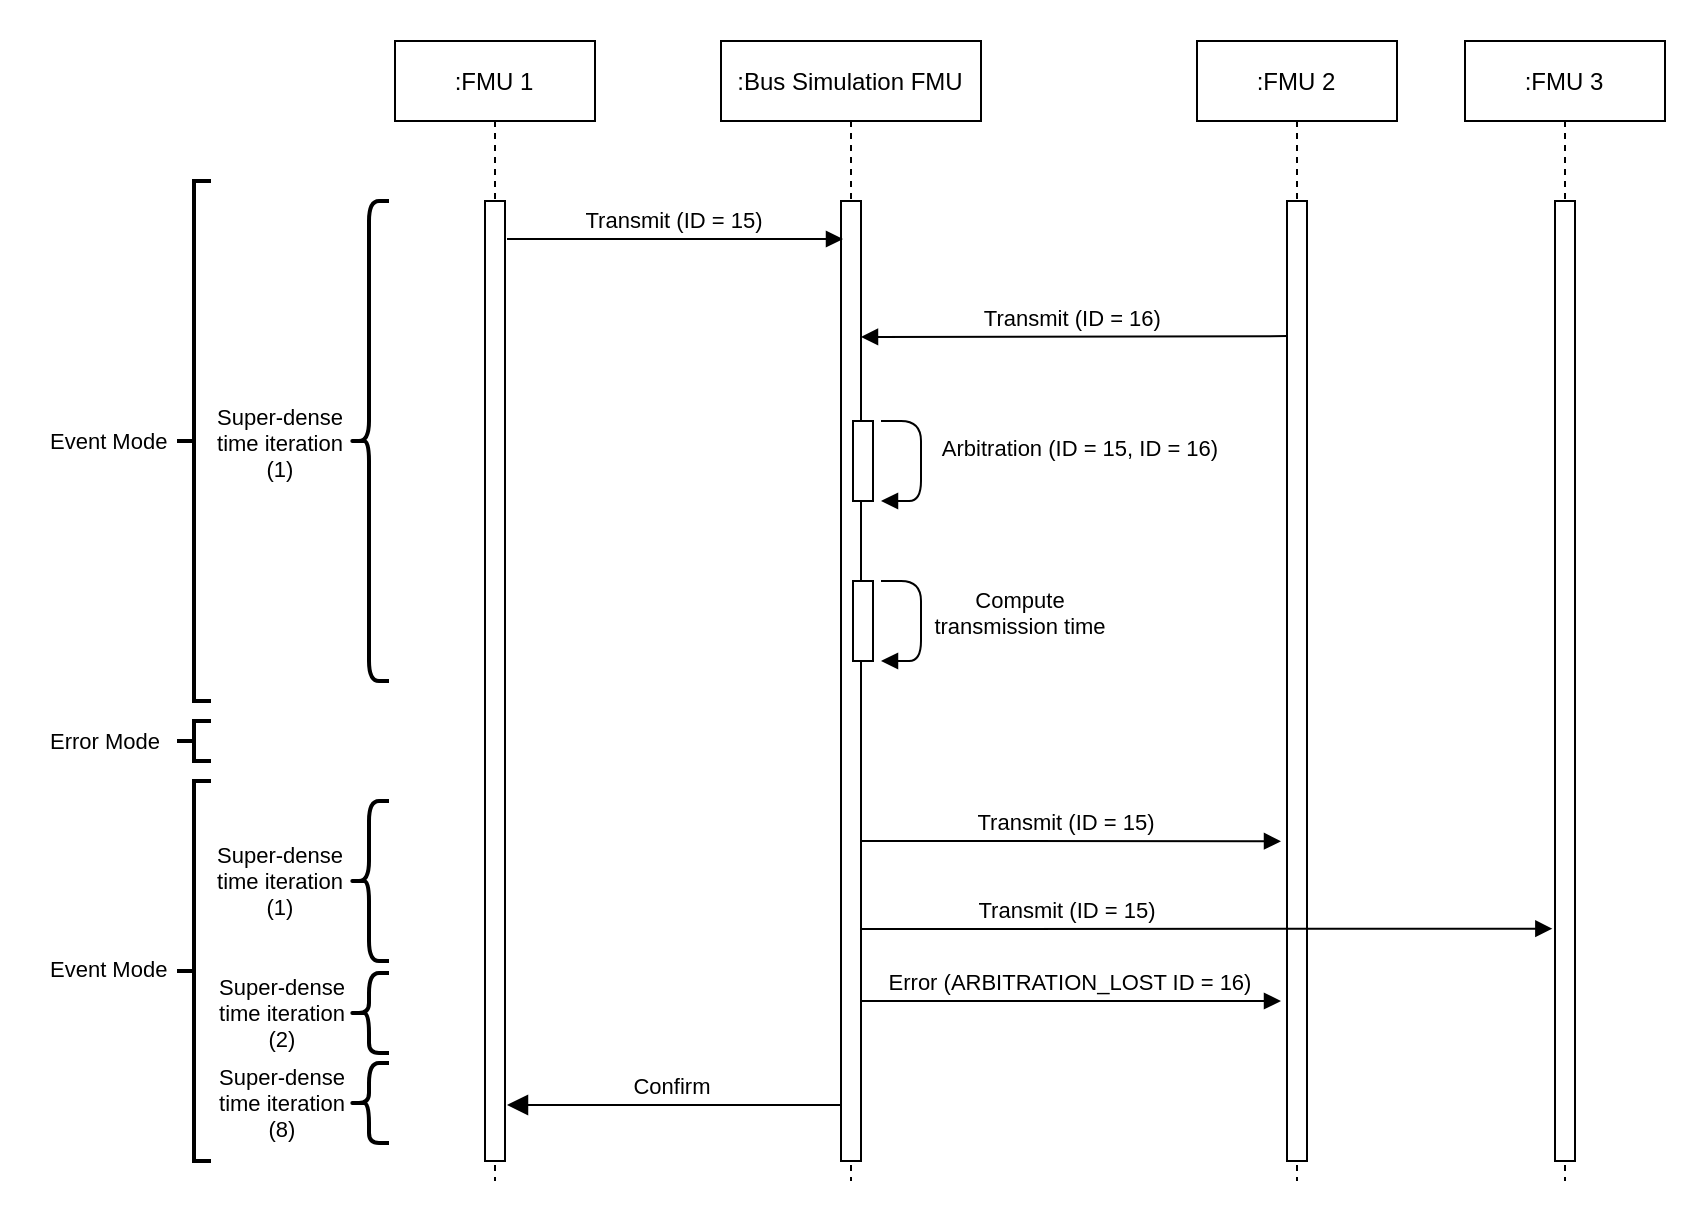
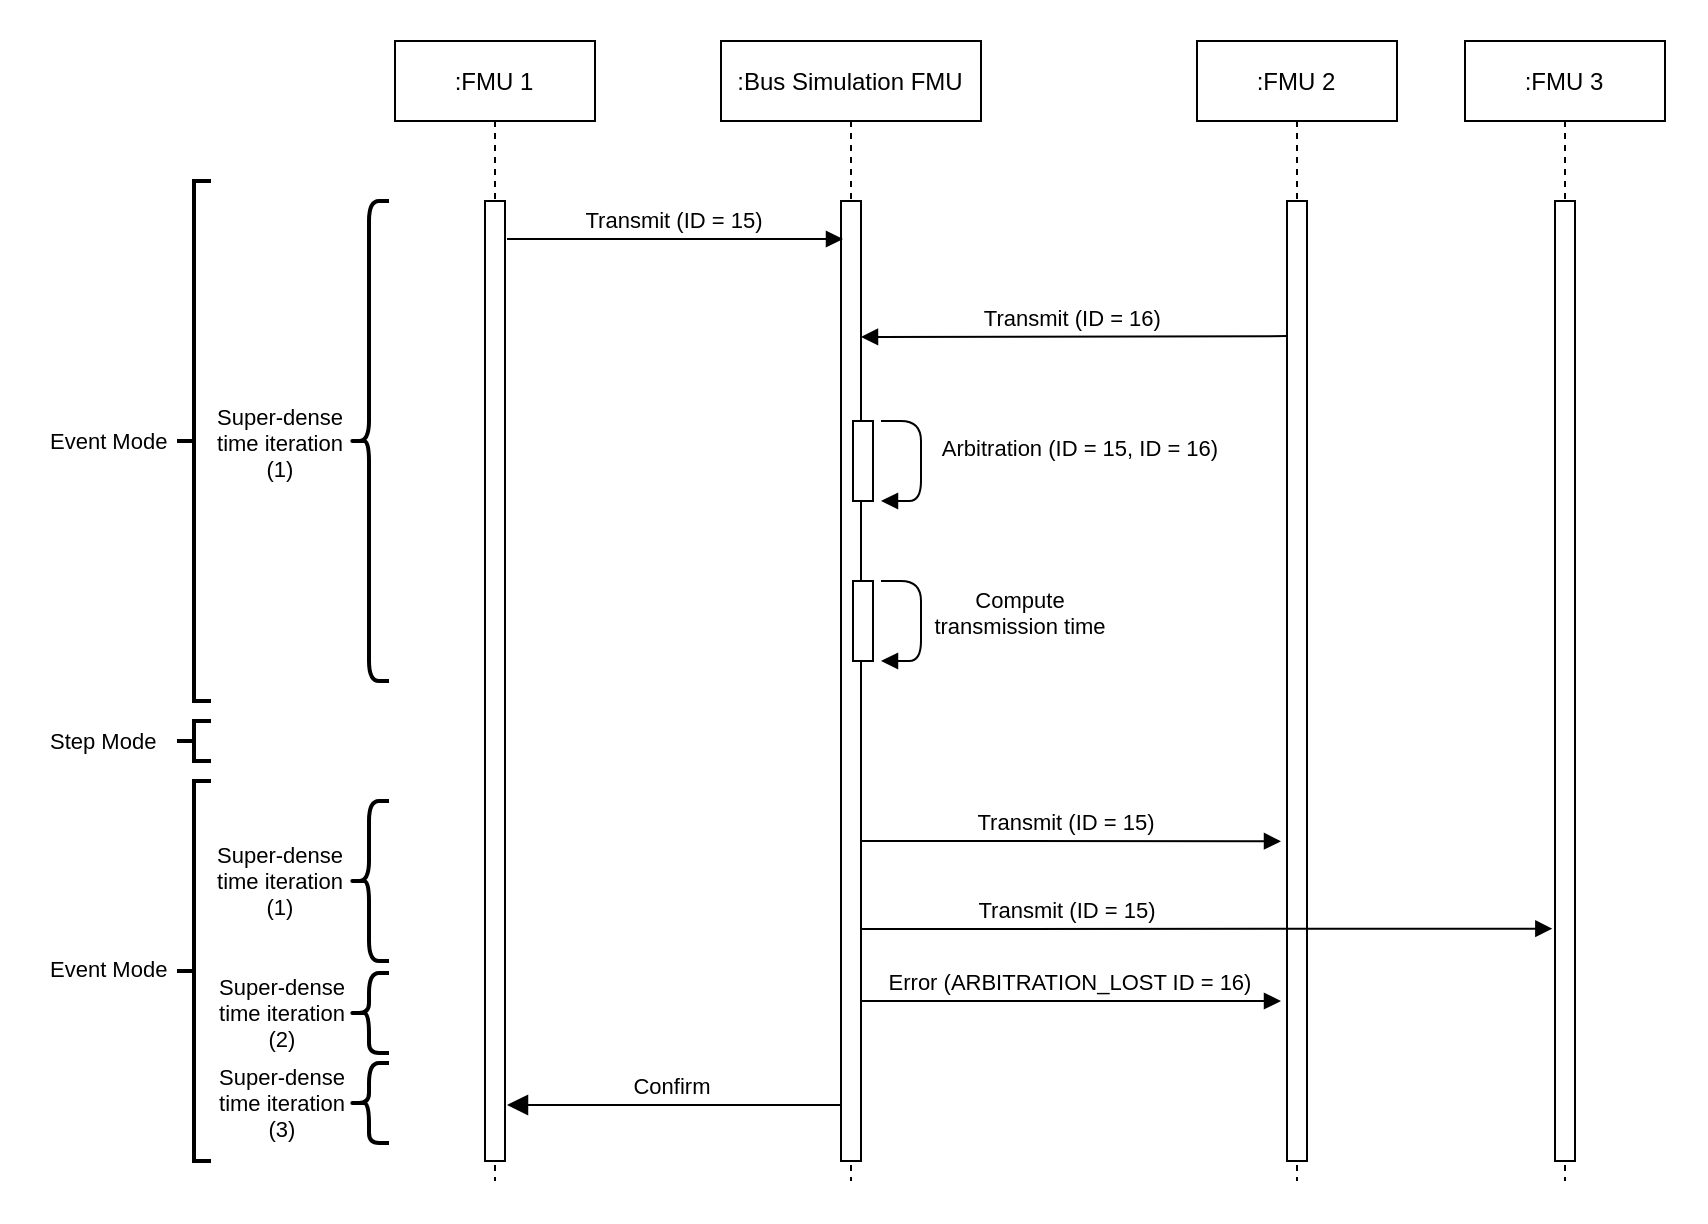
(109, 742) -> (103, 742)
(282, 1078) -> (282, 1078)
